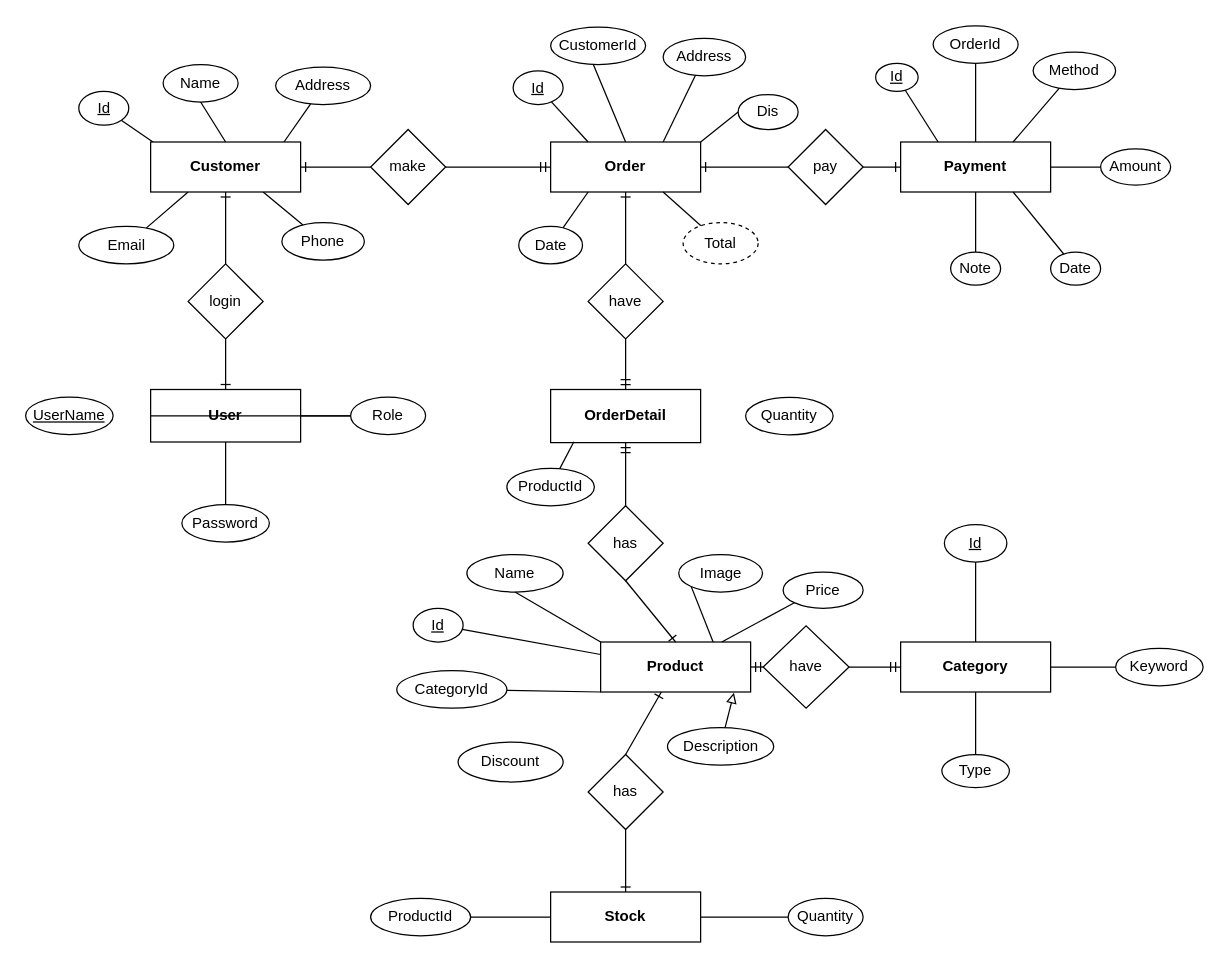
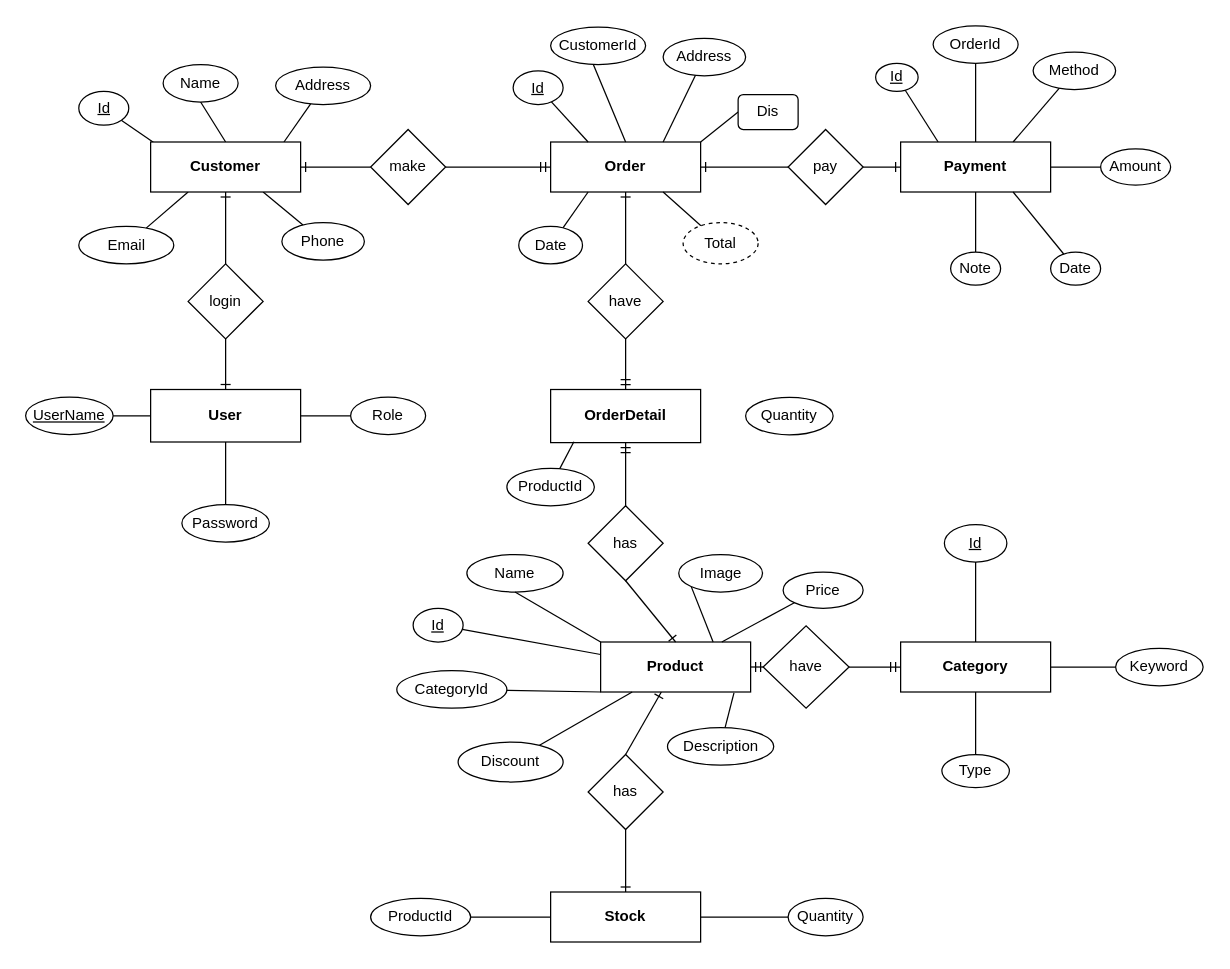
(768, 112) -> (768, 112)
(225, 416) -> (132, 416)
(731, 704) -> (732, 699)
none -> (586, 719)
